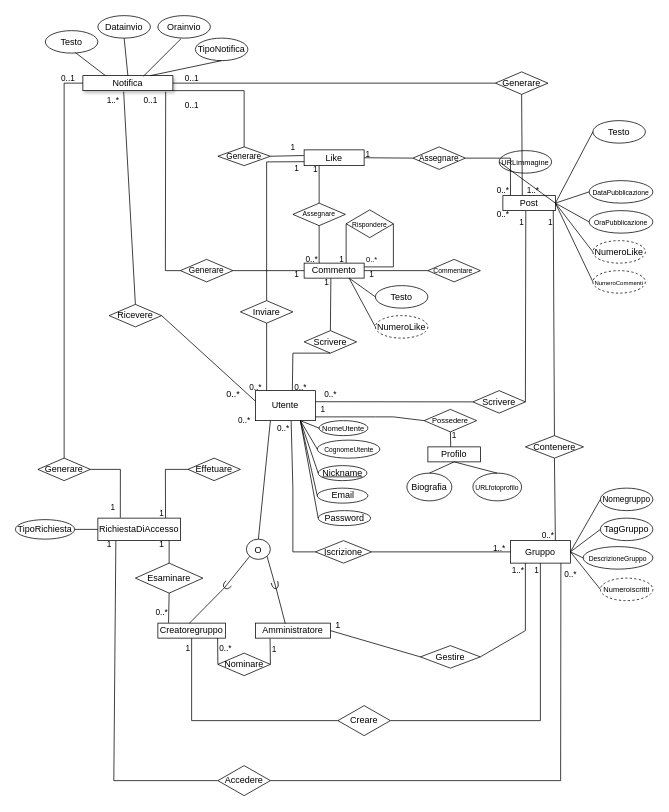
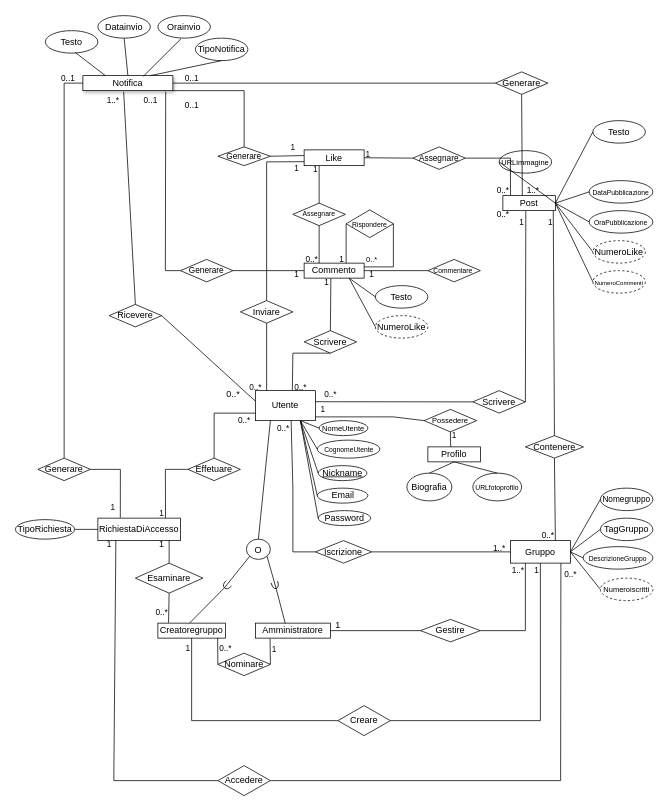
none -> (214, 415)
(450, 657) -> (450, 630)
